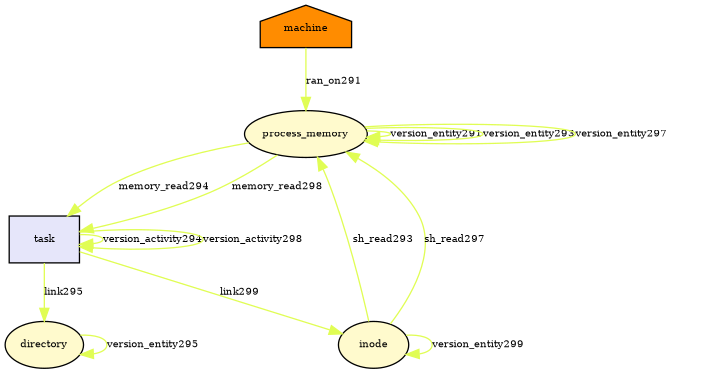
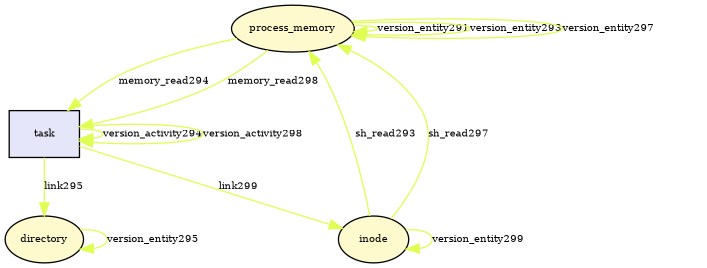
(306, 29) -> none
